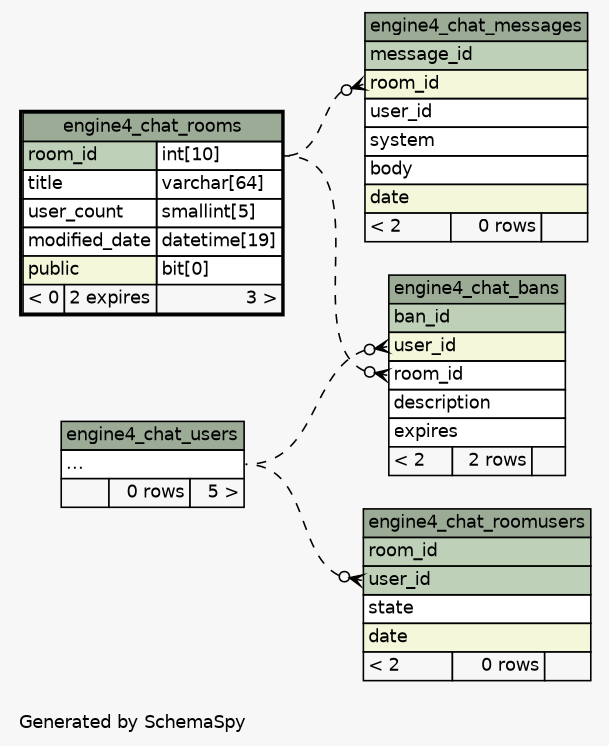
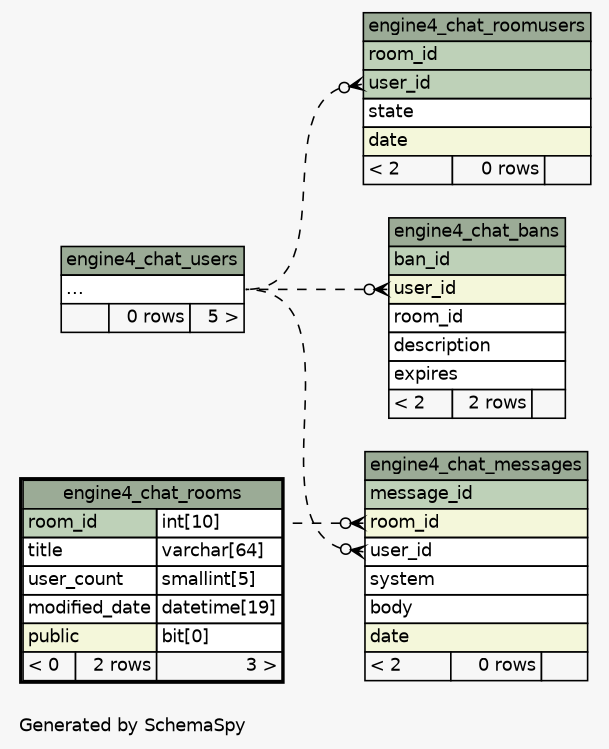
(336, 254) -> none
(111, 298) -> (122, 666)
none -> (305, 409)
